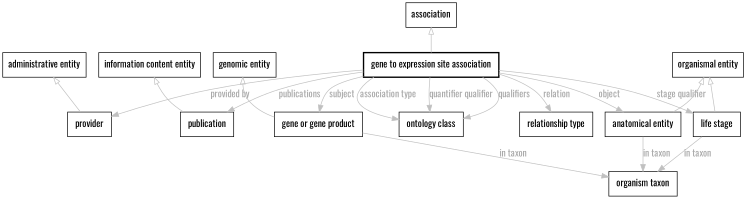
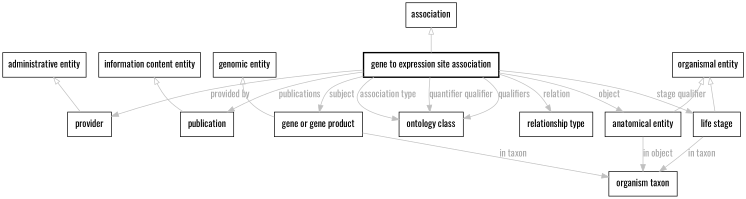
(657, 154) -> (658, 154)
